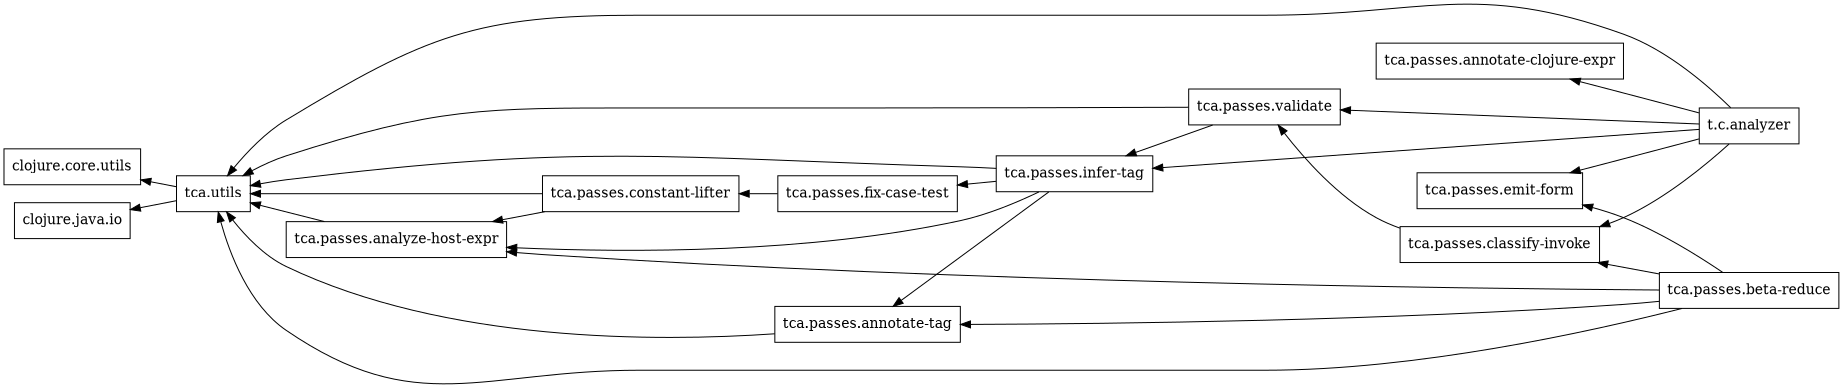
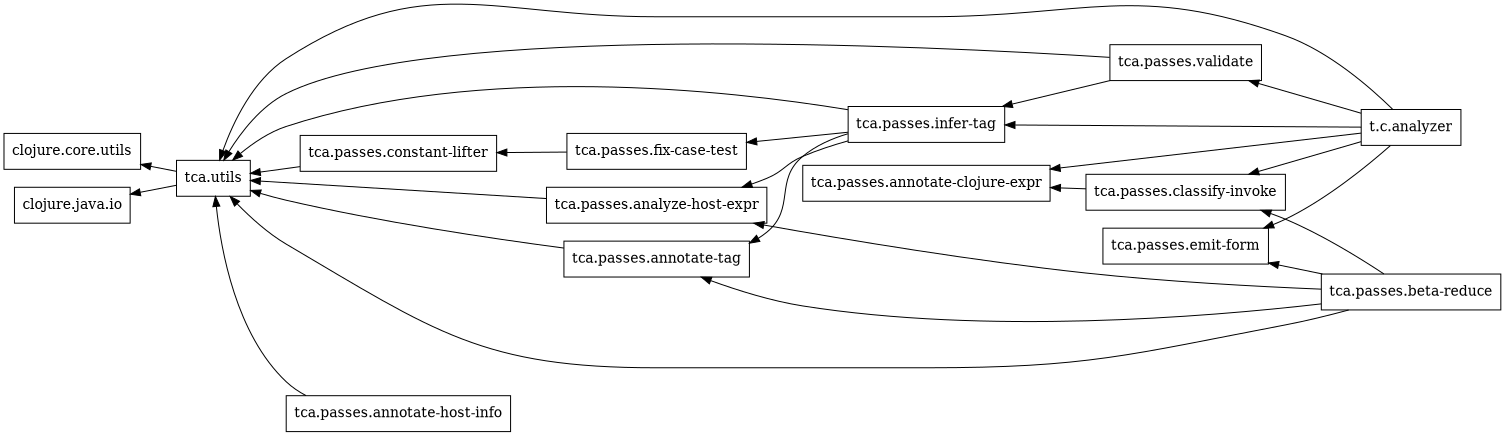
(1336, 189) -> (1073, 188)
(524, 216) -> none
none -> (398, 414)
